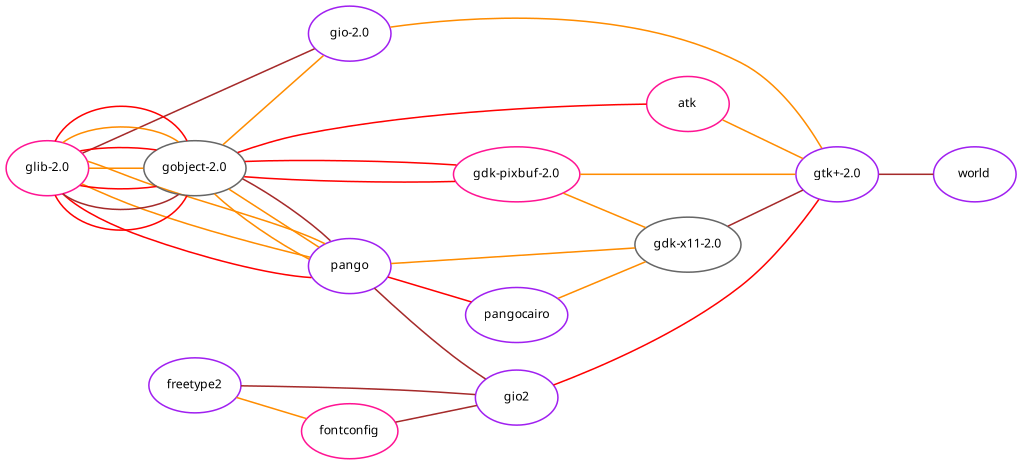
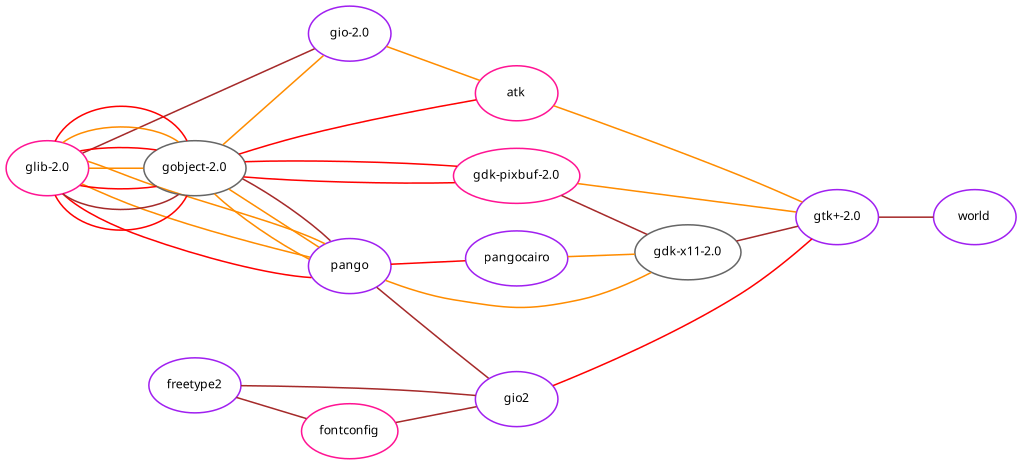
(628, 28) -> (433, 63)
(605, 210) -> (604, 215)
(271, 408) -> (271, 408)
